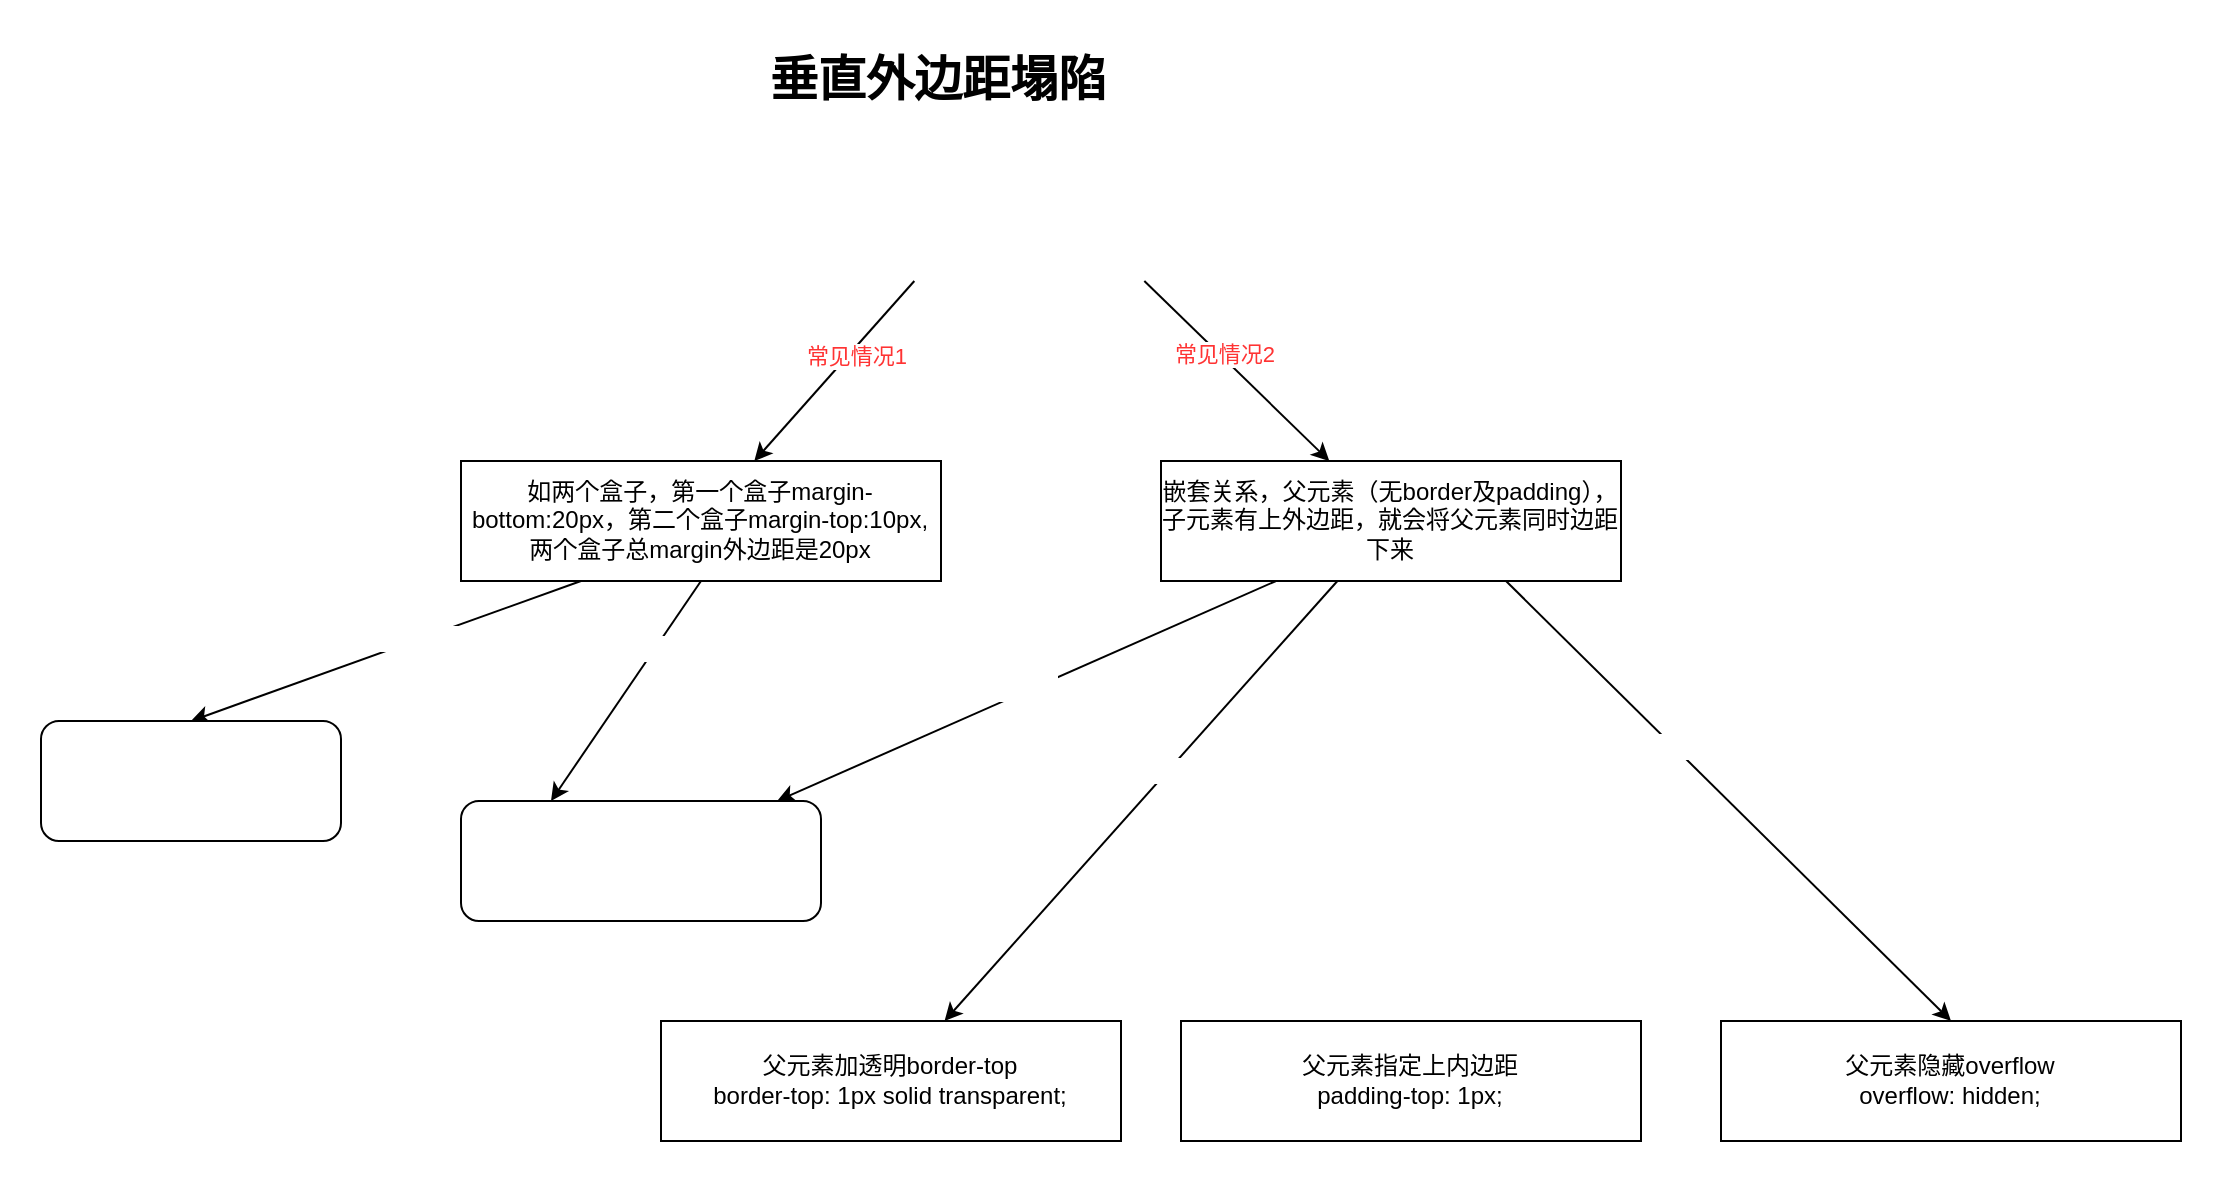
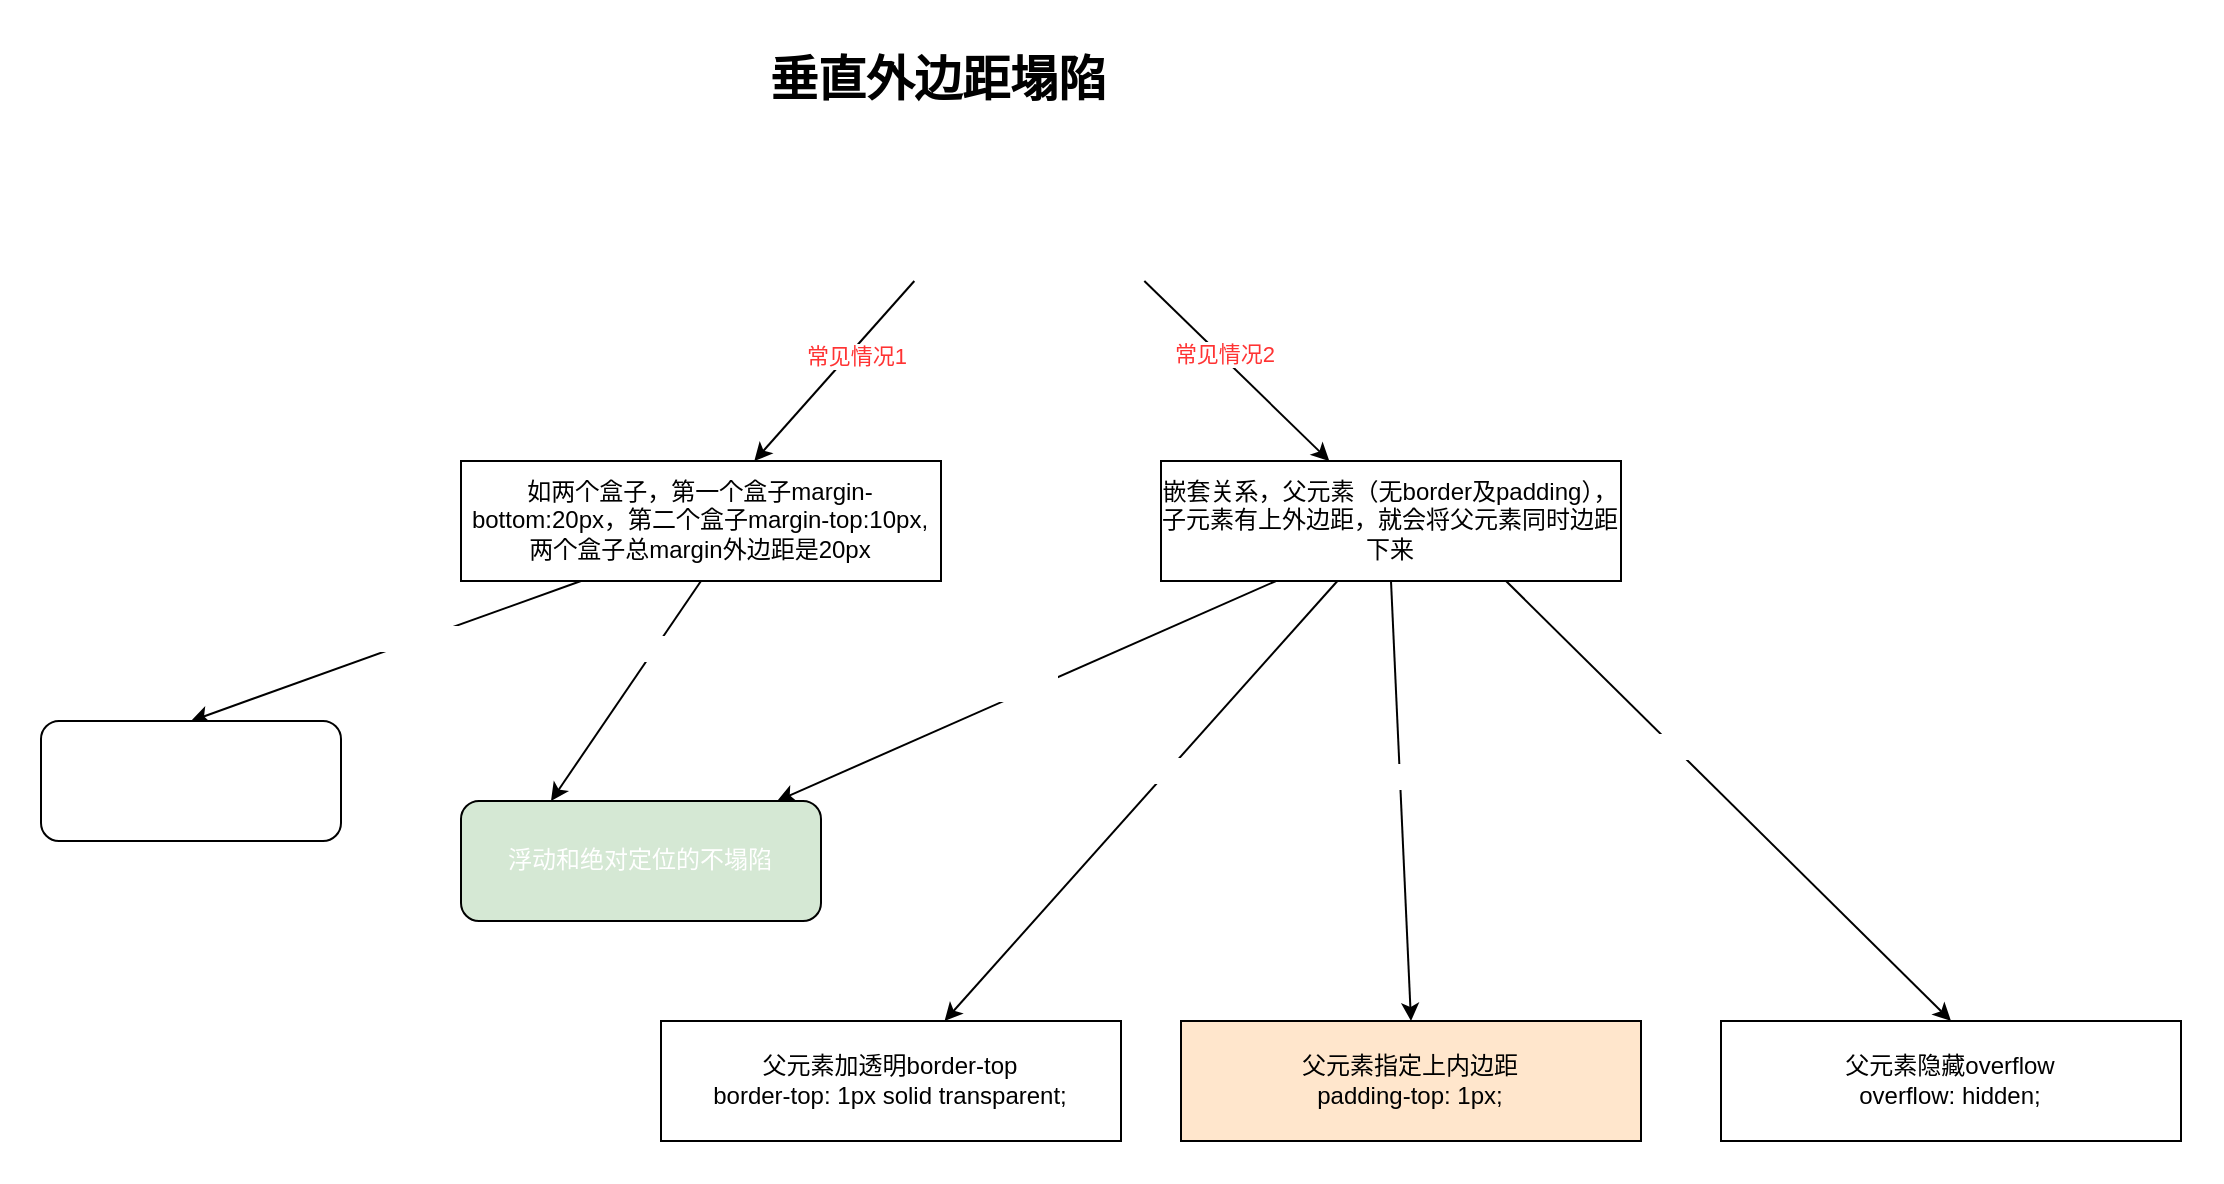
(641, 861) -> (641, 861)
none -> (1405, 898)
(1411, 1081) -> (1411, 1081)
